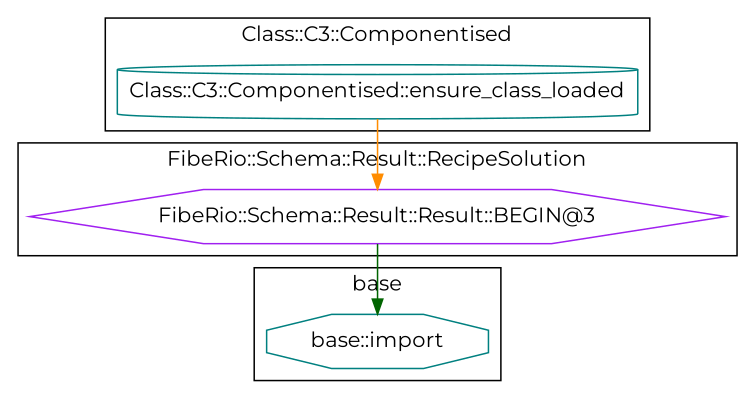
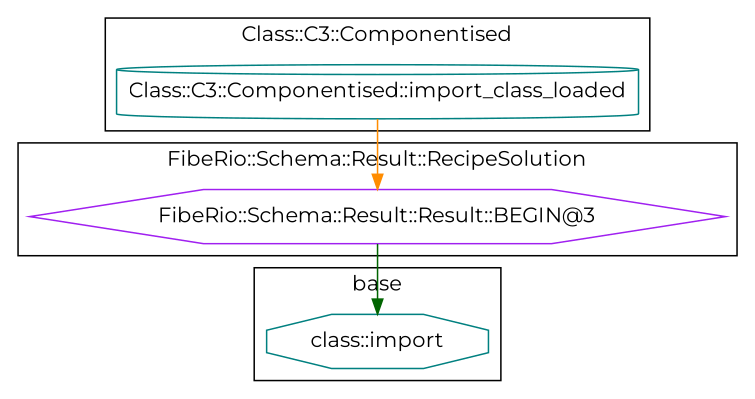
(378, 92) -> (378, 92)
(378, 341) -> (378, 341)
